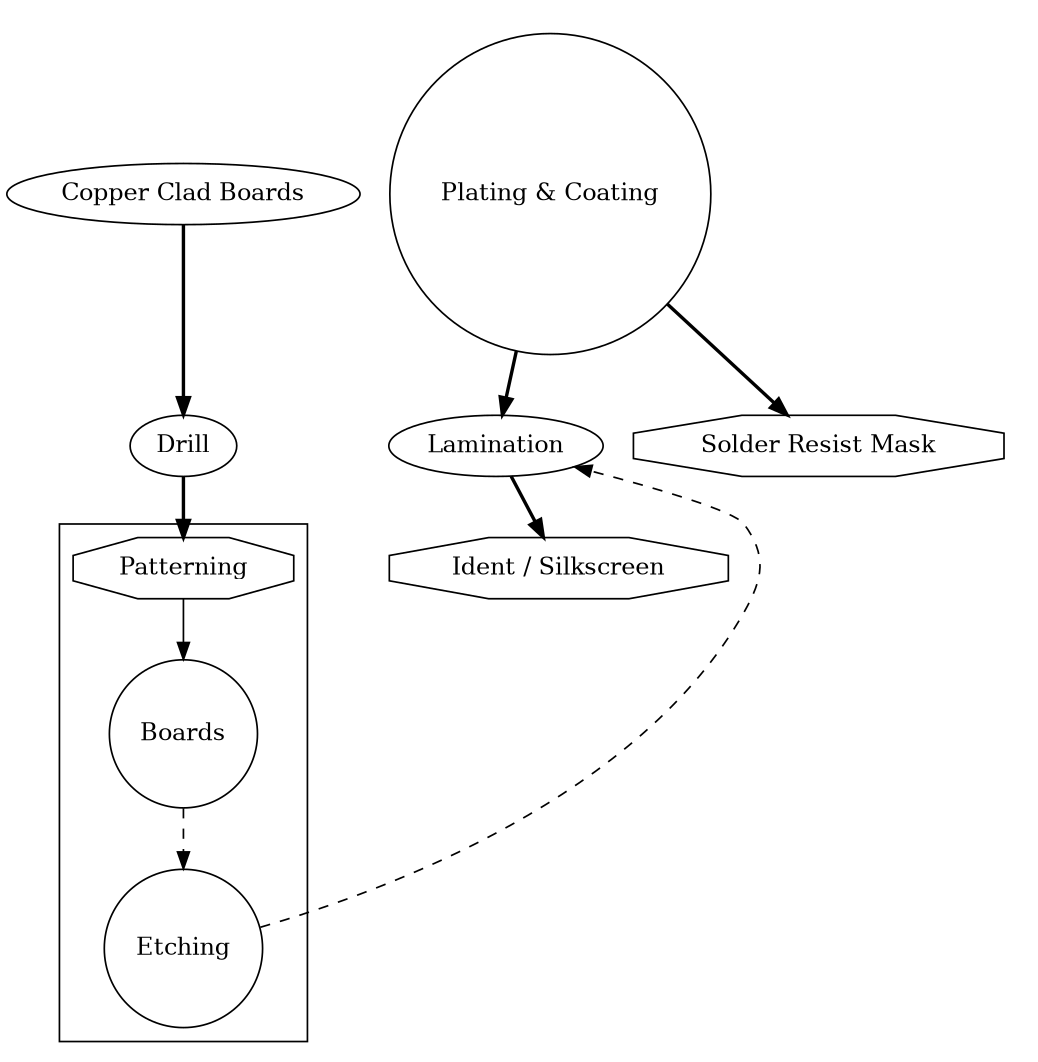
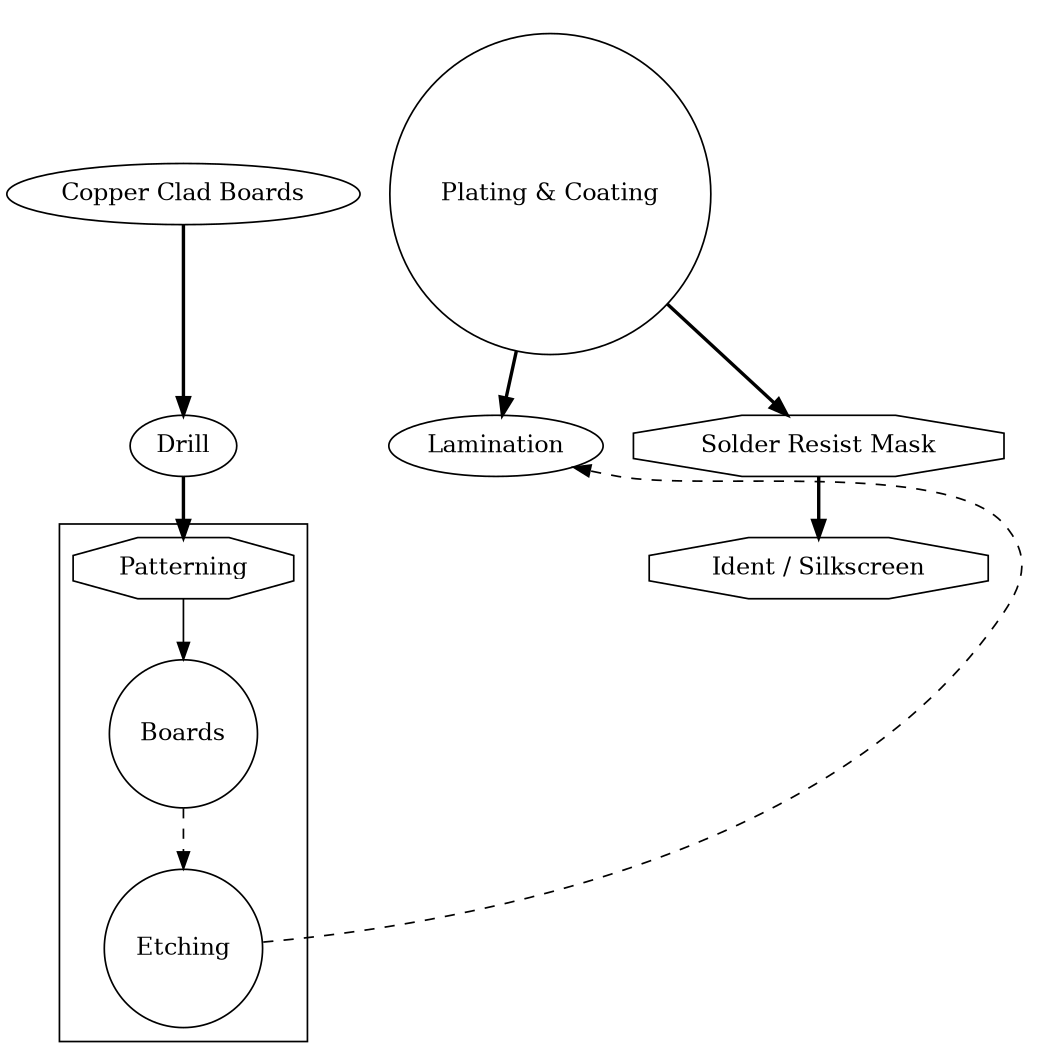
(523, 499) -> (819, 499)
